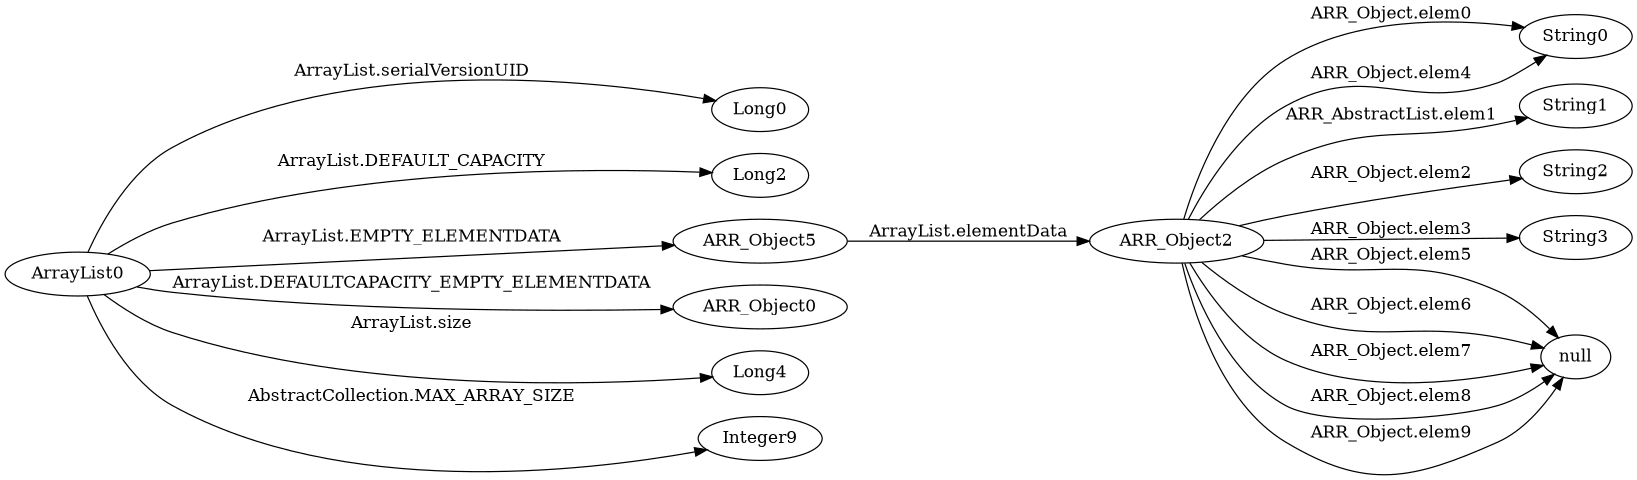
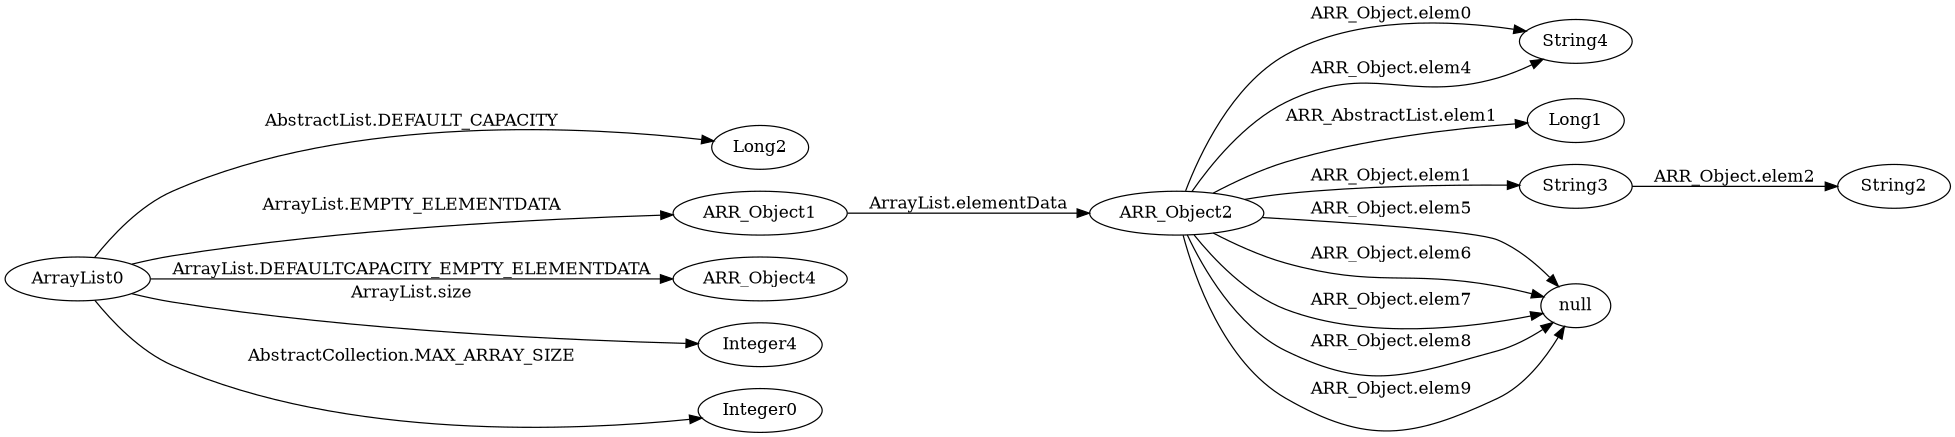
(1576, 37) -> (1576, 41)
(1576, 106) -> (1576, 121)
(760, 110) -> none
(412, 161) -> (412, 121)
(1374, 200) -> (1729, 186)
(1392, 230) -> (1392, 176)
(760, 241) -> (760, 213)
(760, 307) -> (760, 279)
(760, 373) -> (760, 345)
(760, 438) -> (760, 410)
